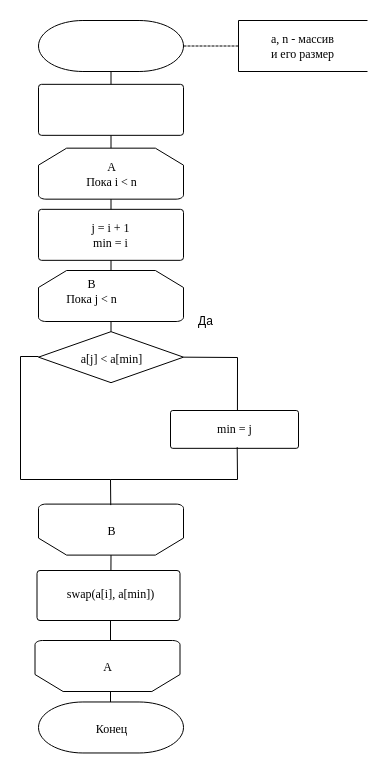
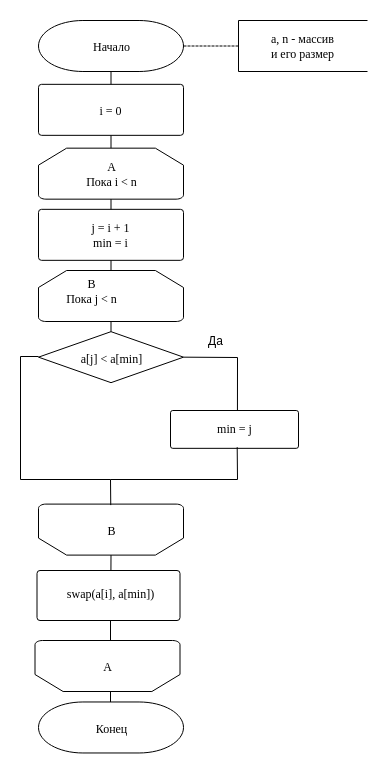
none -> (111, 46)
none -> (111, 110)
(206, 322) -> (216, 342)
